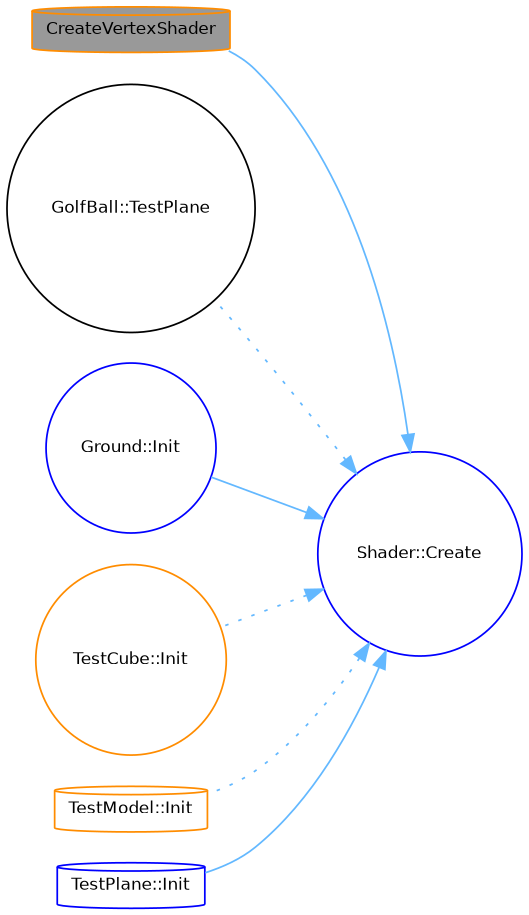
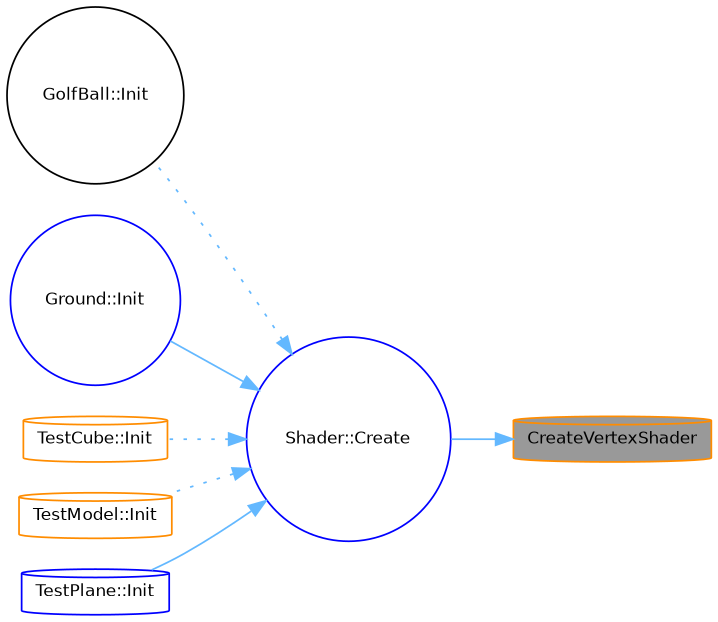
(131, 208) -> (95, 95)
(353, 225) -> (473, 439)
(131, 660) -> (95, 439)
